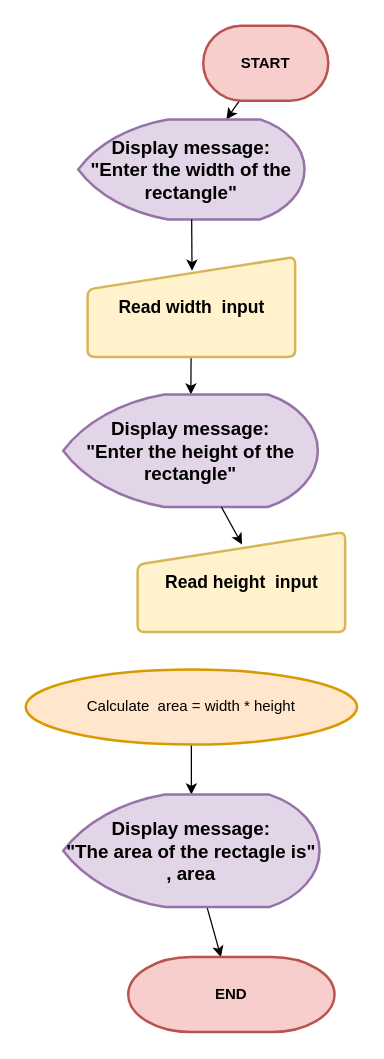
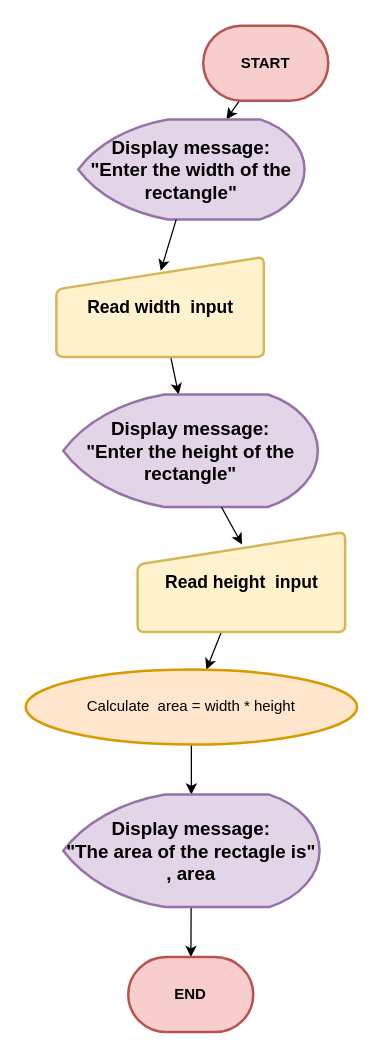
(191, 307) -> (160, 307)
none -> (215, 647)
(231, 994) -> (191, 994)
